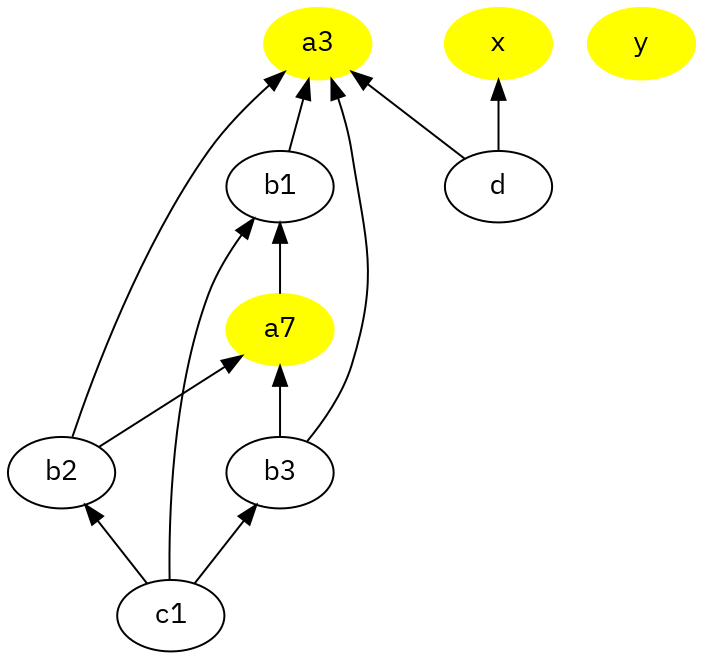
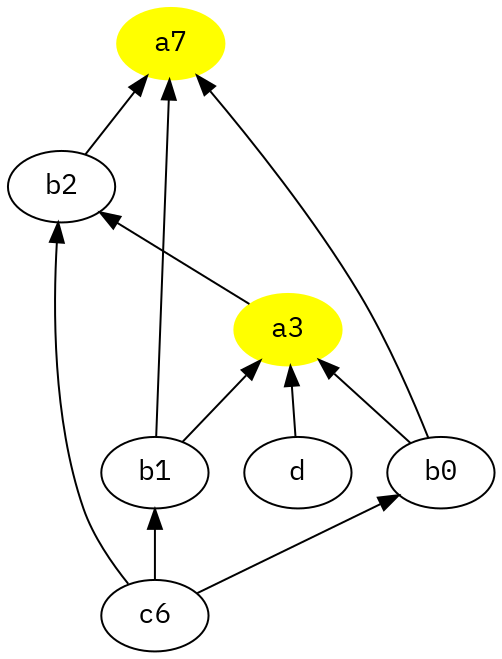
(499, 44) -> none
(642, 44) -> none
(151, 249) -> (183, 263)
(280, 268) -> (162, 268)
(280, 473) -> (441, 473)
(171, 616) -> (155, 616)
